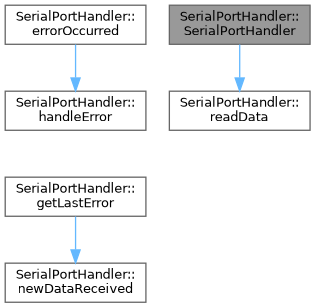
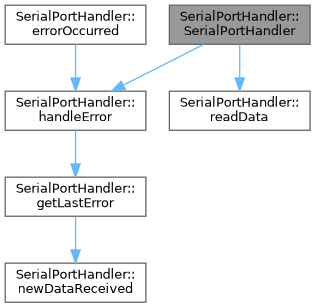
none -> (163, 65)
none -> (76, 147)
